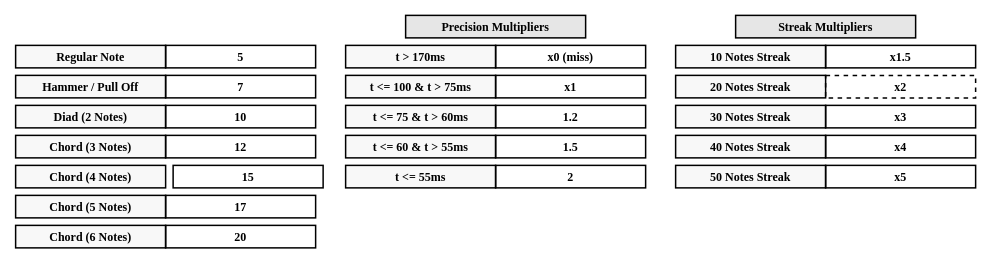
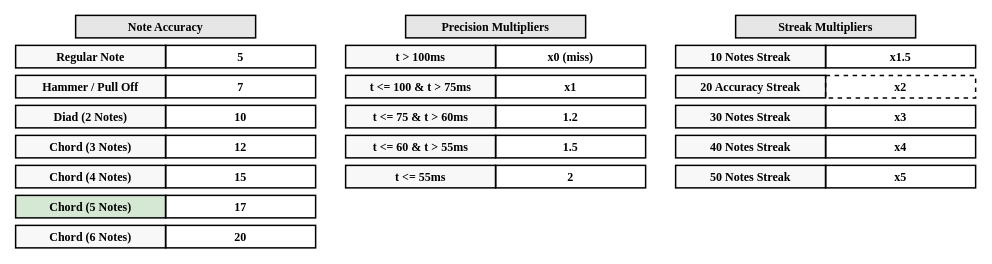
none -> (165, 27)
(420, 57) -> (420, 57)
(750, 87) -> (750, 87)
(248, 177) -> (240, 177)
(90, 207) -> (90, 207)
